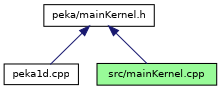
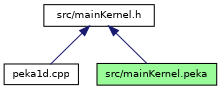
(99, 15) -> (99, 15)
(157, 74) -> (157, 74)
